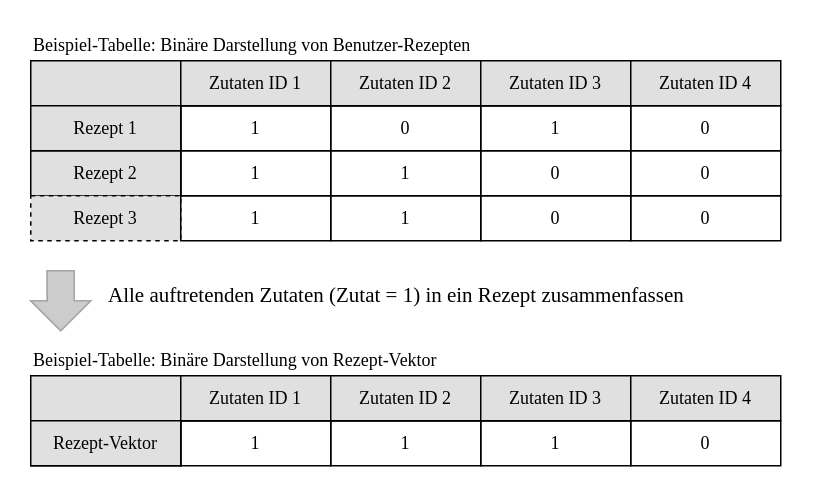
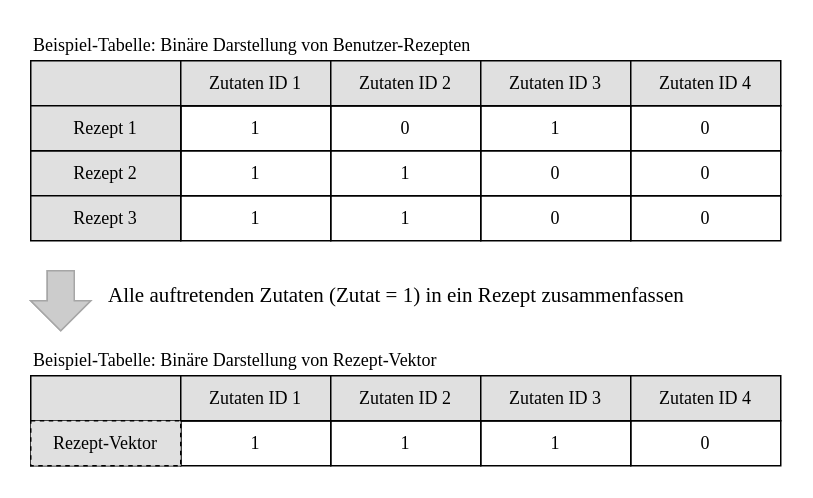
(106, 218) -> (106, 218)
(106, 443) -> (106, 443)
